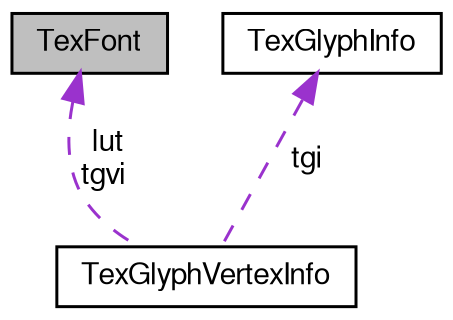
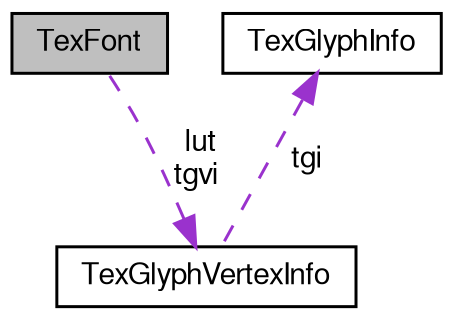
(78, 188) -> (149, 144)
